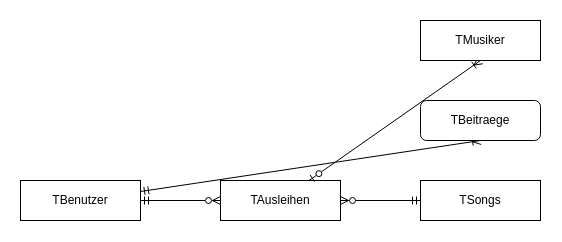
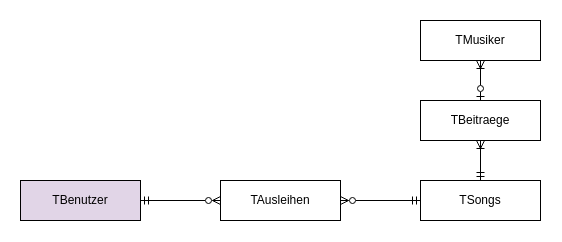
(402, 116) -> (481, 73)
(481, 121) -> (481, 121)
(235, 177) -> (481, 161)
(81, 201) -> (81, 201)
